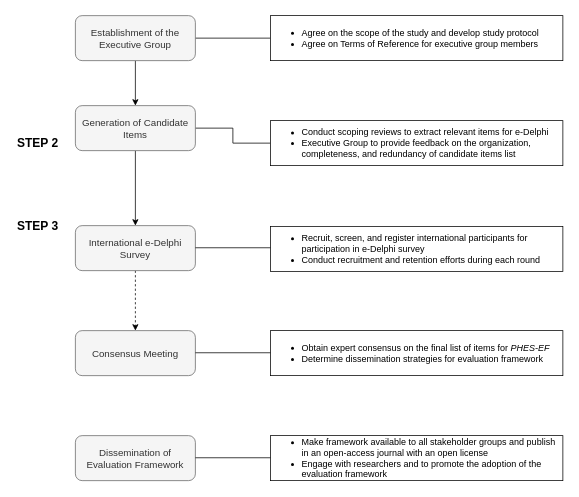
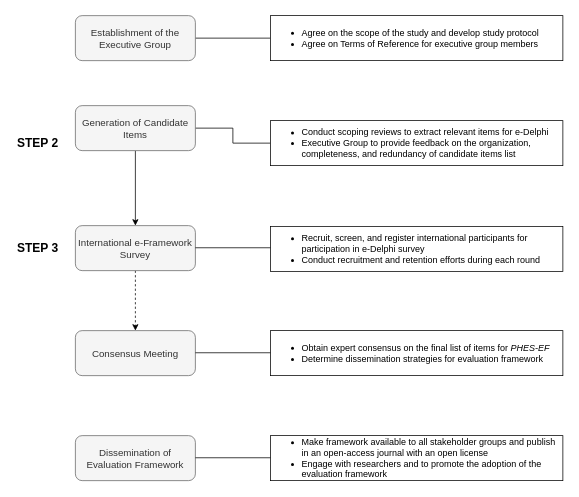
(135, 80) -> none
(38, 225) -> (38, 248)
(135, 248) -> (135, 248)
